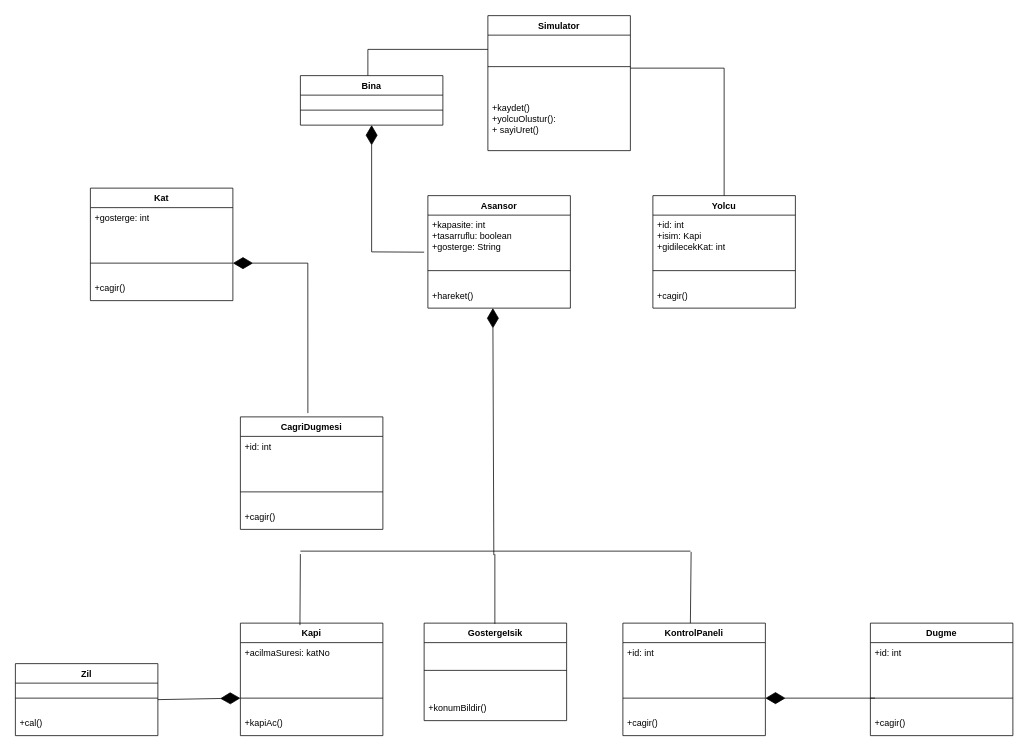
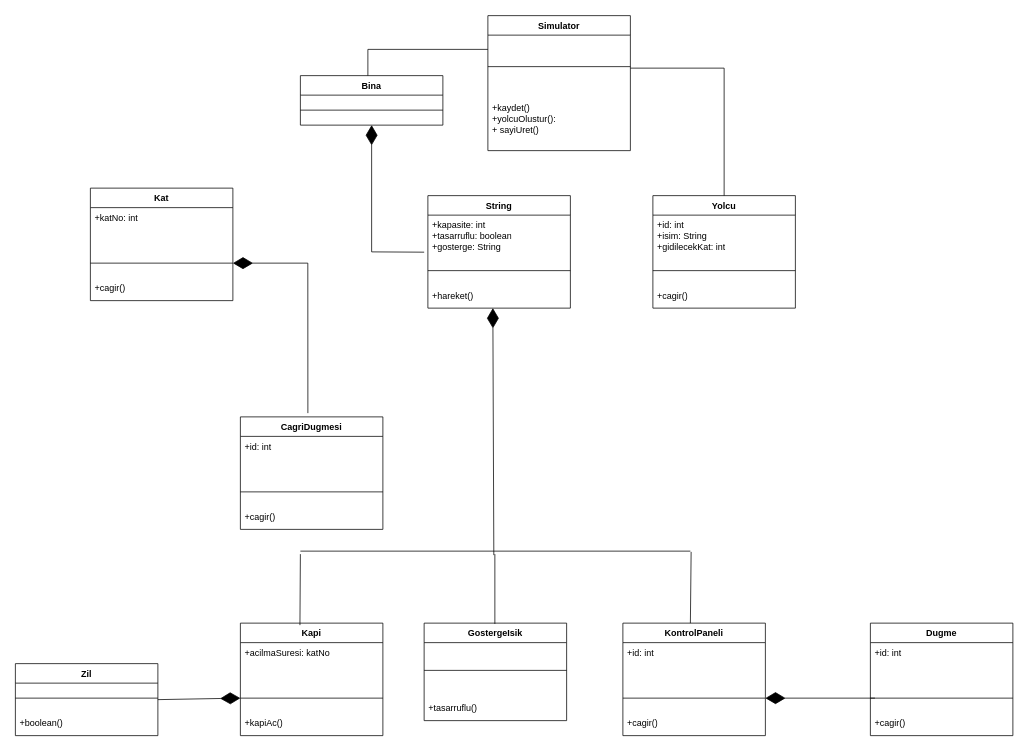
(499, 206) -> (499, 206)
(127, 218) -> (119, 218)
(696, 236) -> (696, 236)
(460, 709) -> (460, 709)
(34, 724) -> (44, 724)
